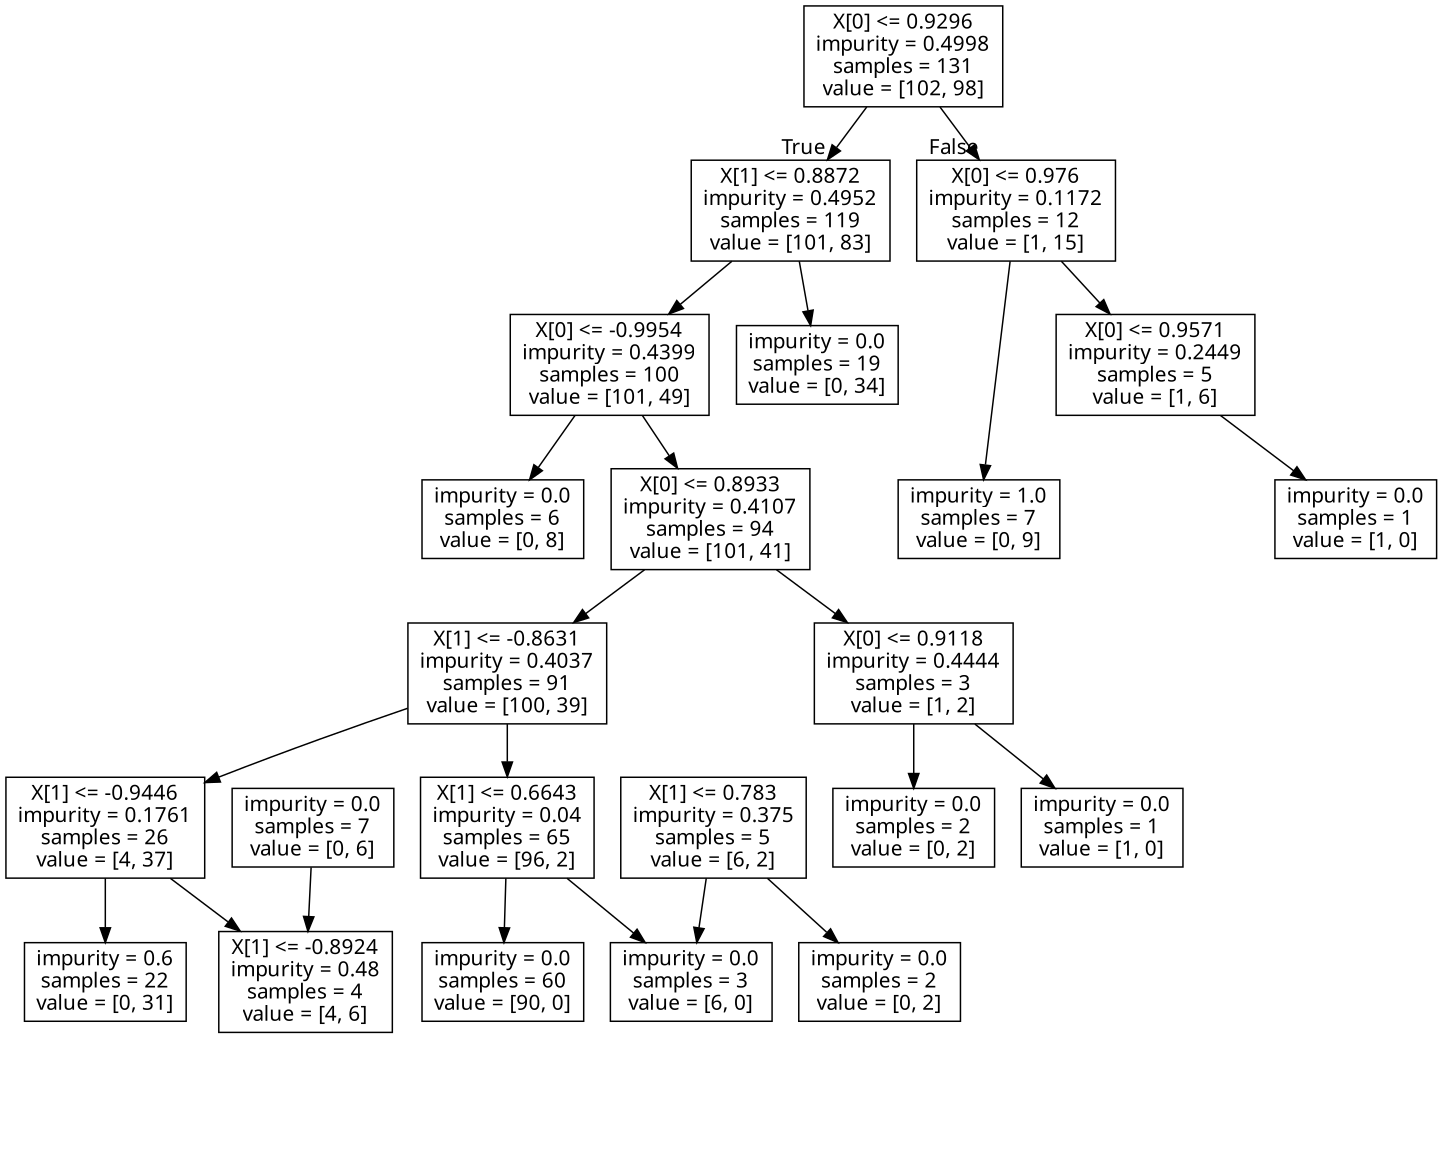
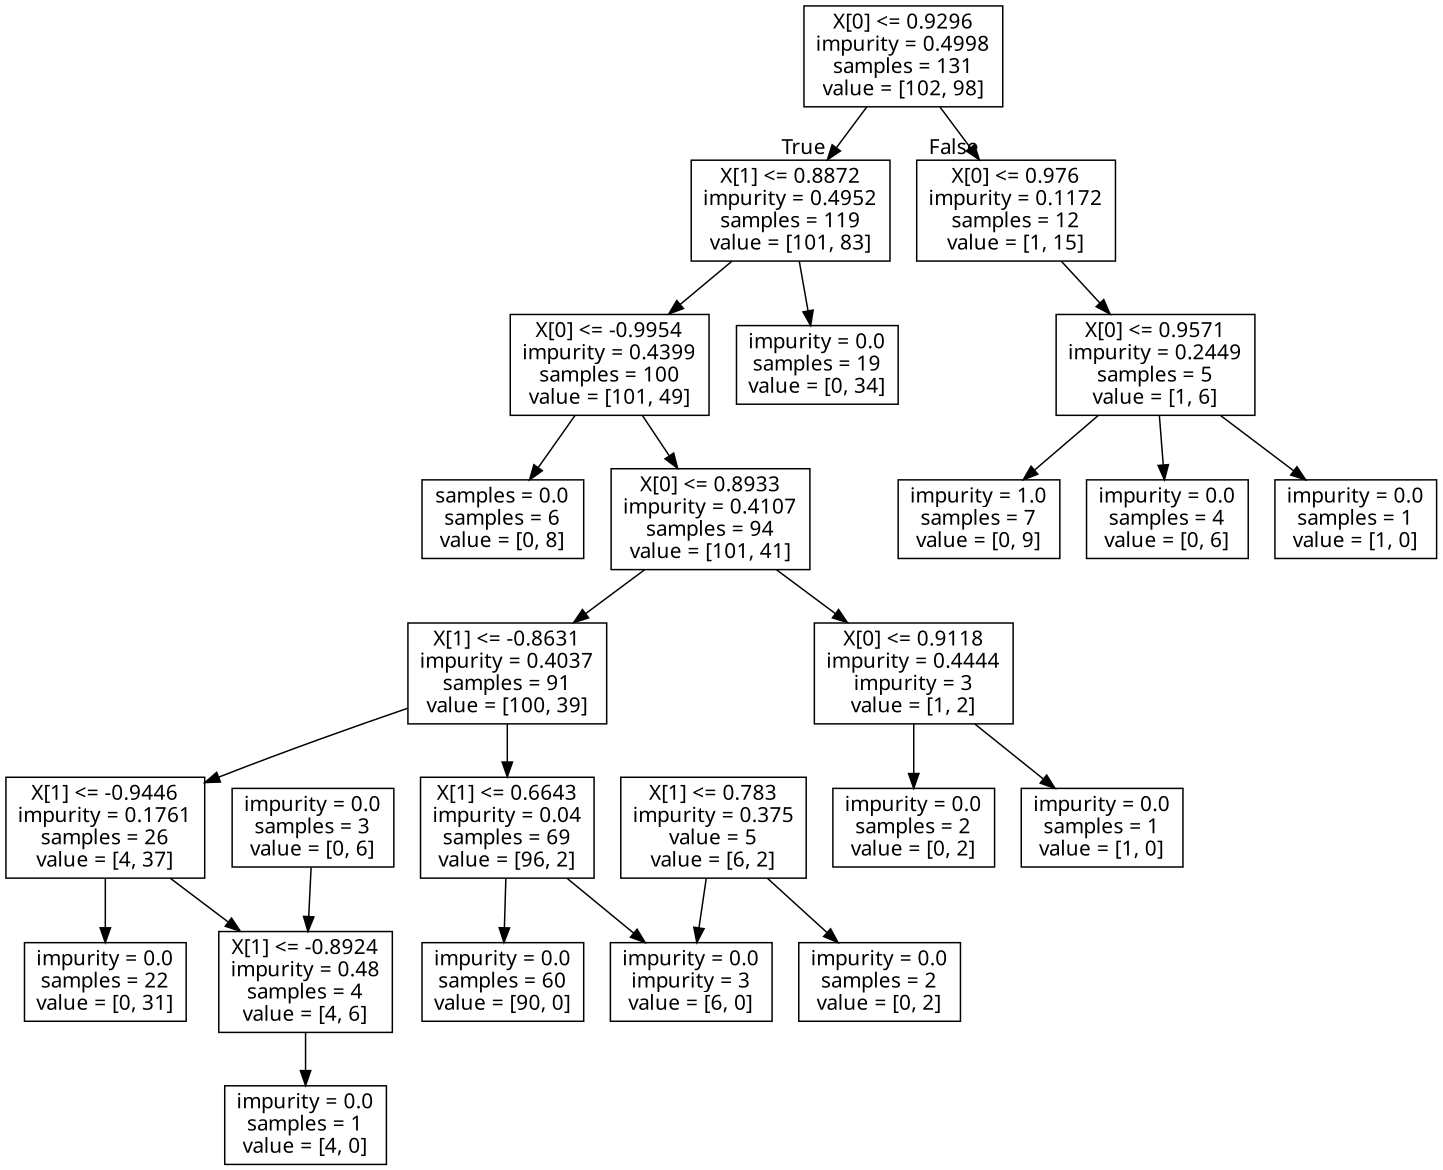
(998, 363) -> (1066, 443)
(503, 519) -> (503, 519)
none -> (1167, 519)
(914, 673) -> (914, 673)
(313, 828) -> (313, 828)
(507, 828) -> (507, 828)
(713, 828) -> (713, 828)
(105, 982) -> (105, 982)
(691, 982) -> (691, 982)
none -> (306, 1125)
